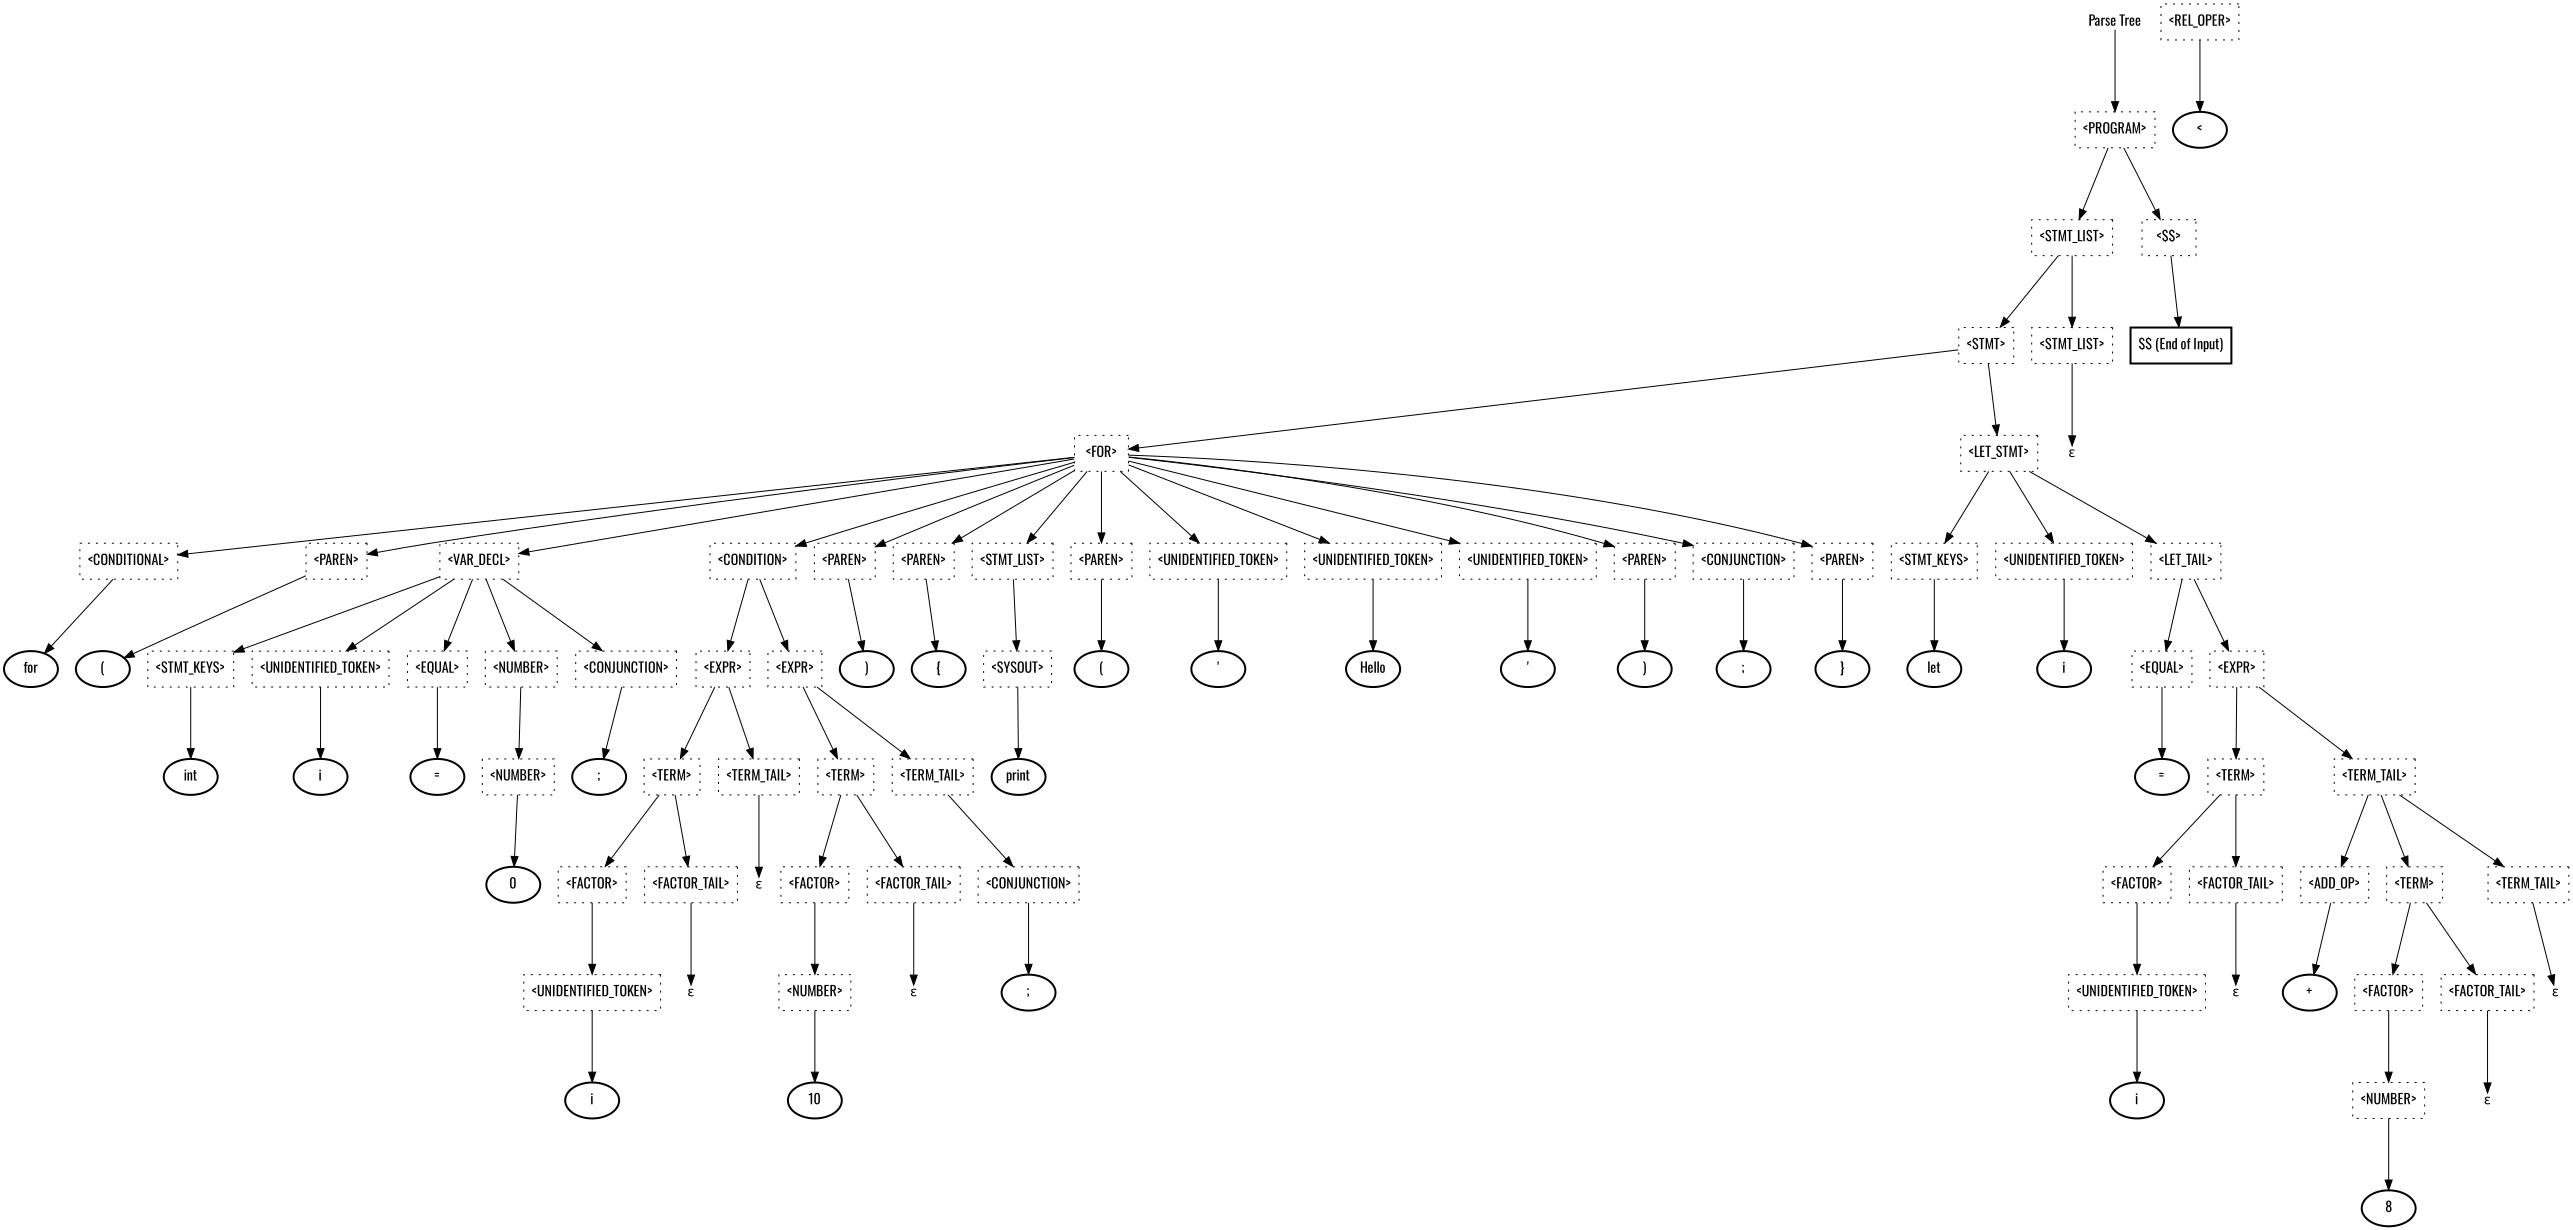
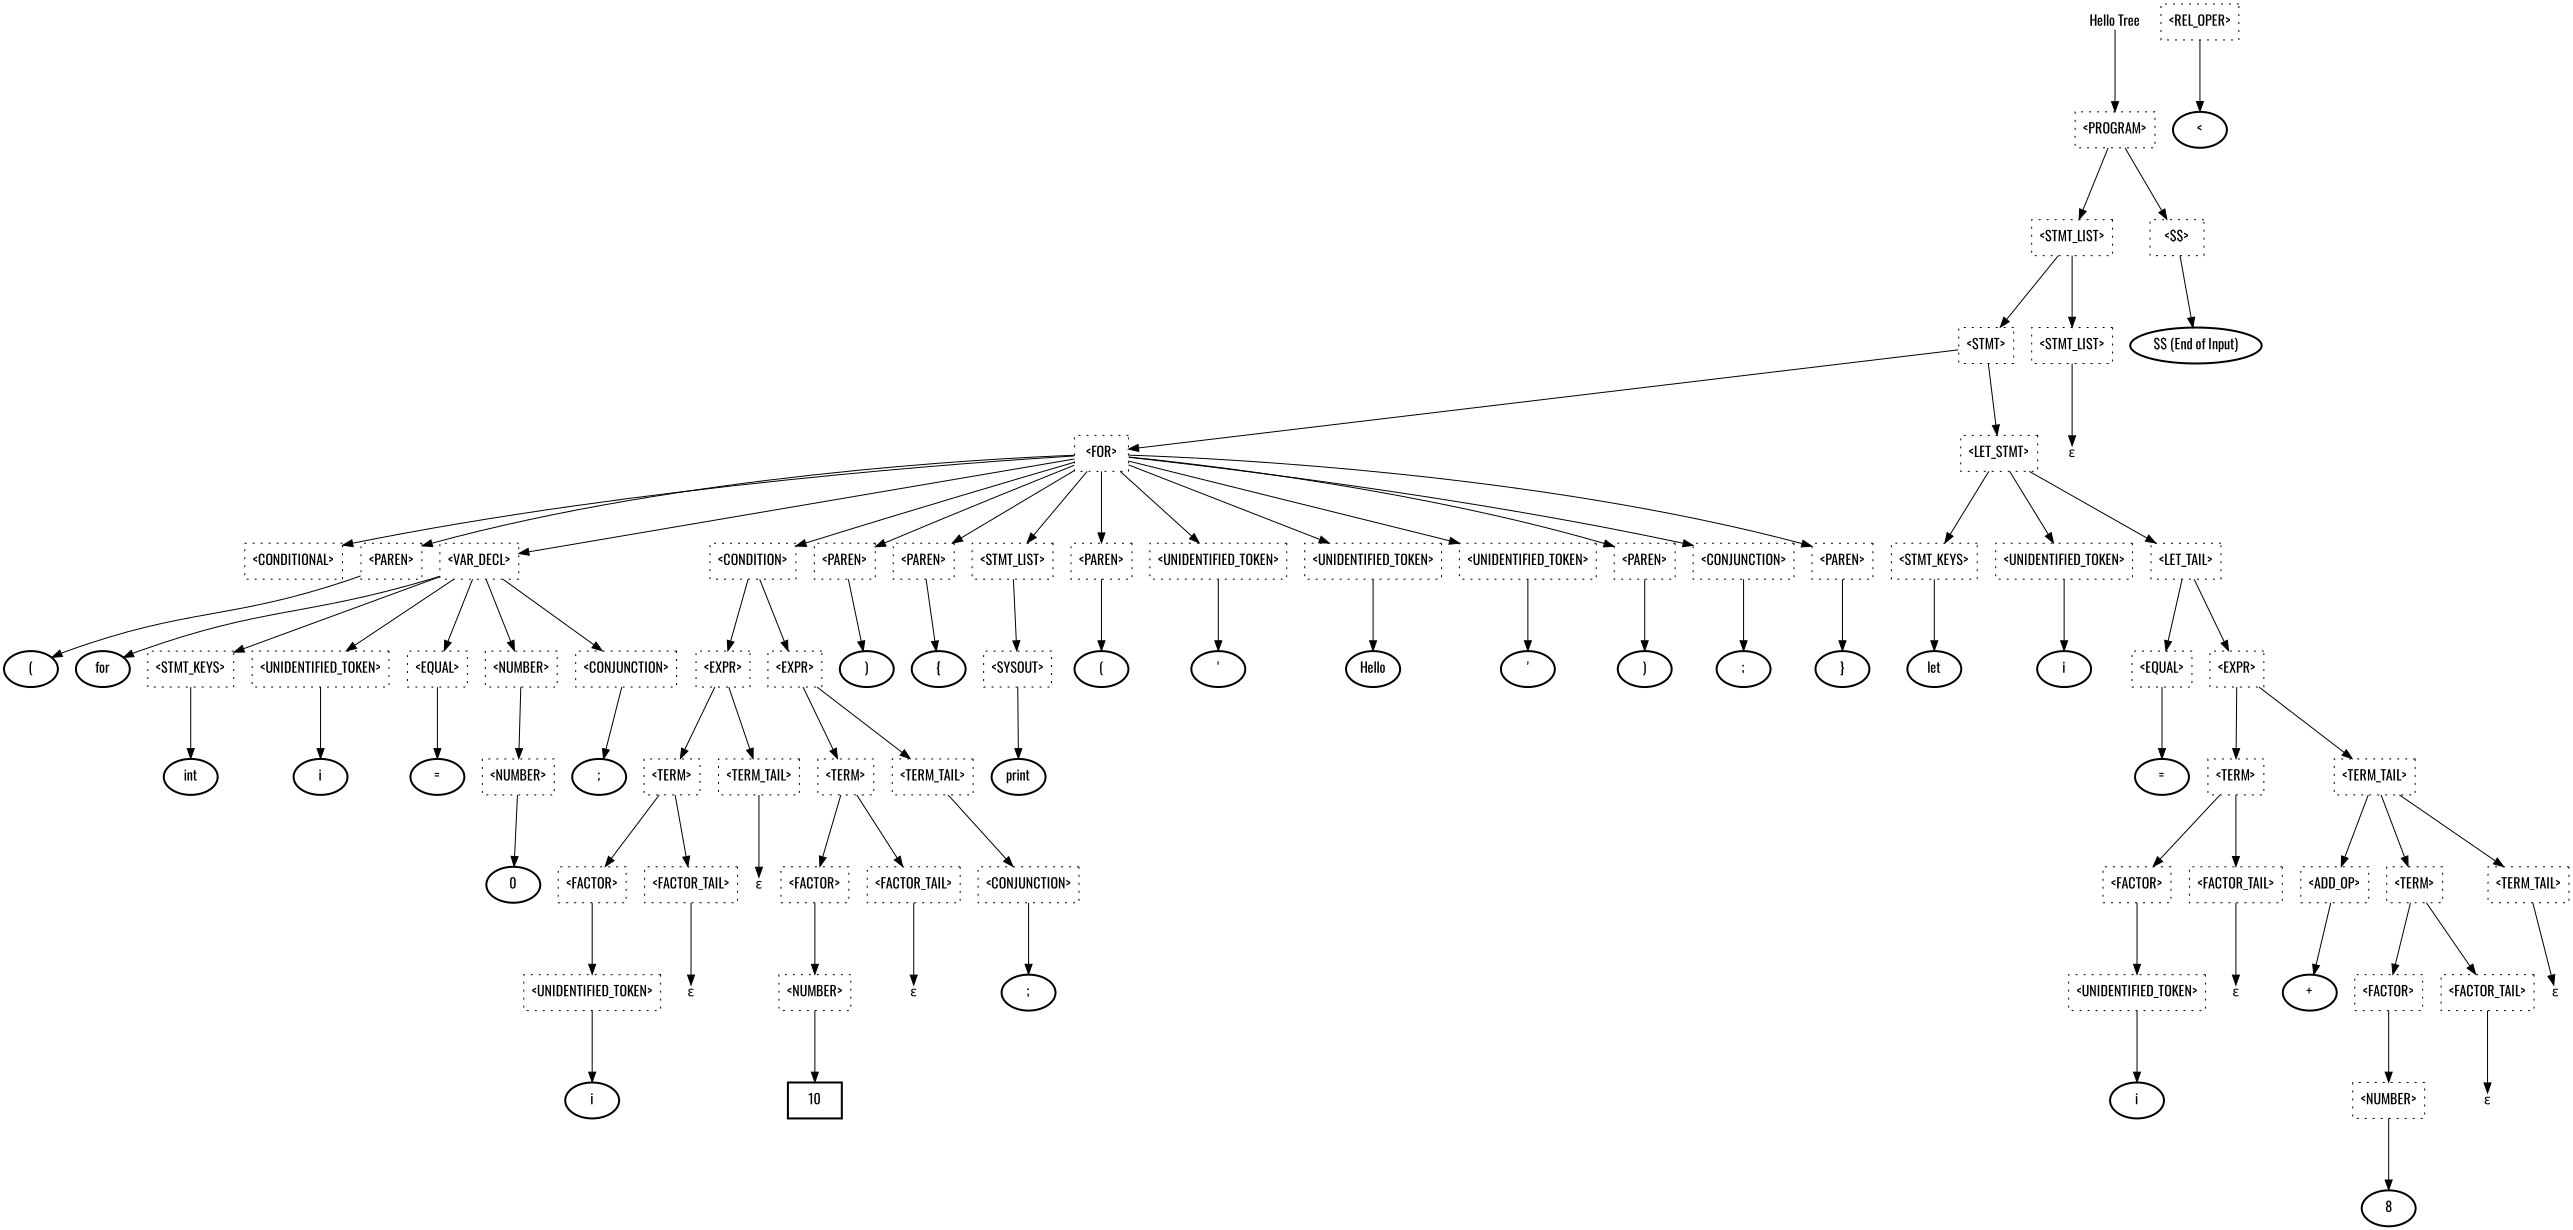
(2115, 22) -> (2115, 22)
(2181, 346) -> (2196, 346)
(82, 613) -> (286, 612)
(815, 1100) -> (815, 1100)
